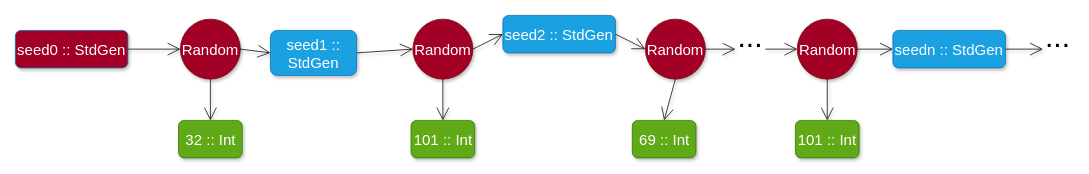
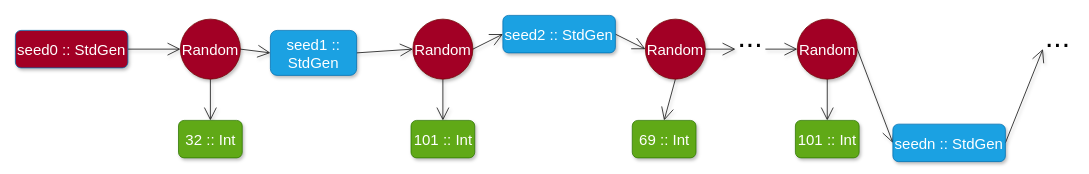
(949, 49) -> (949, 143)
